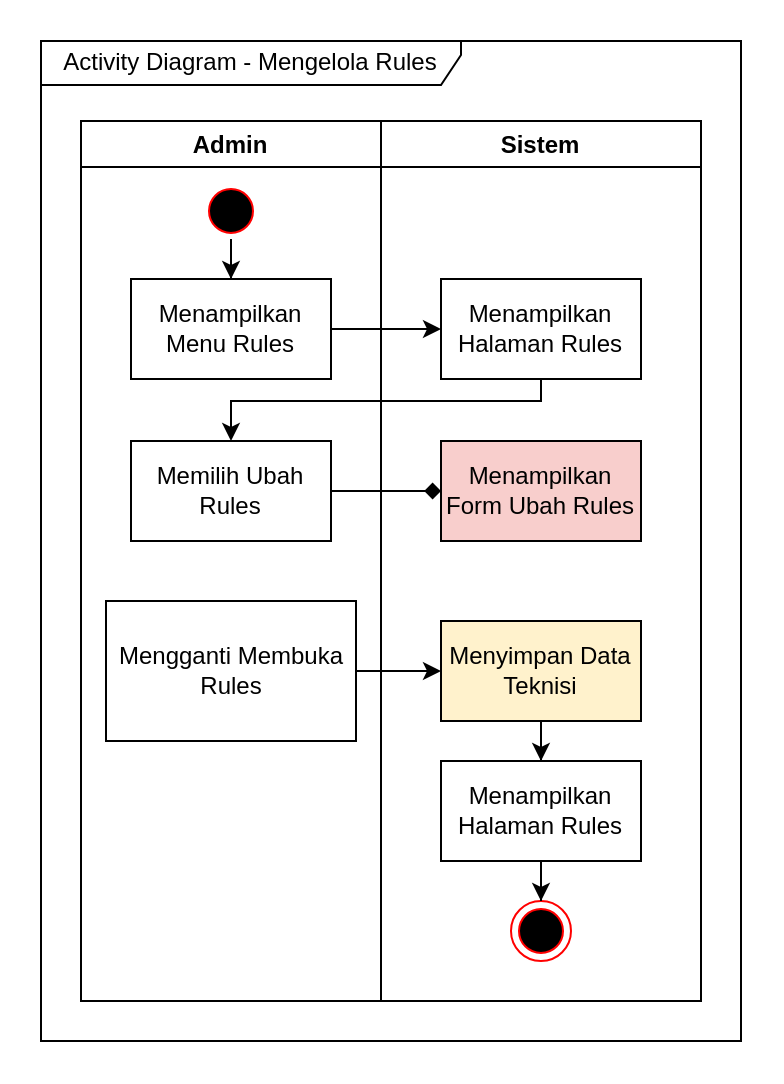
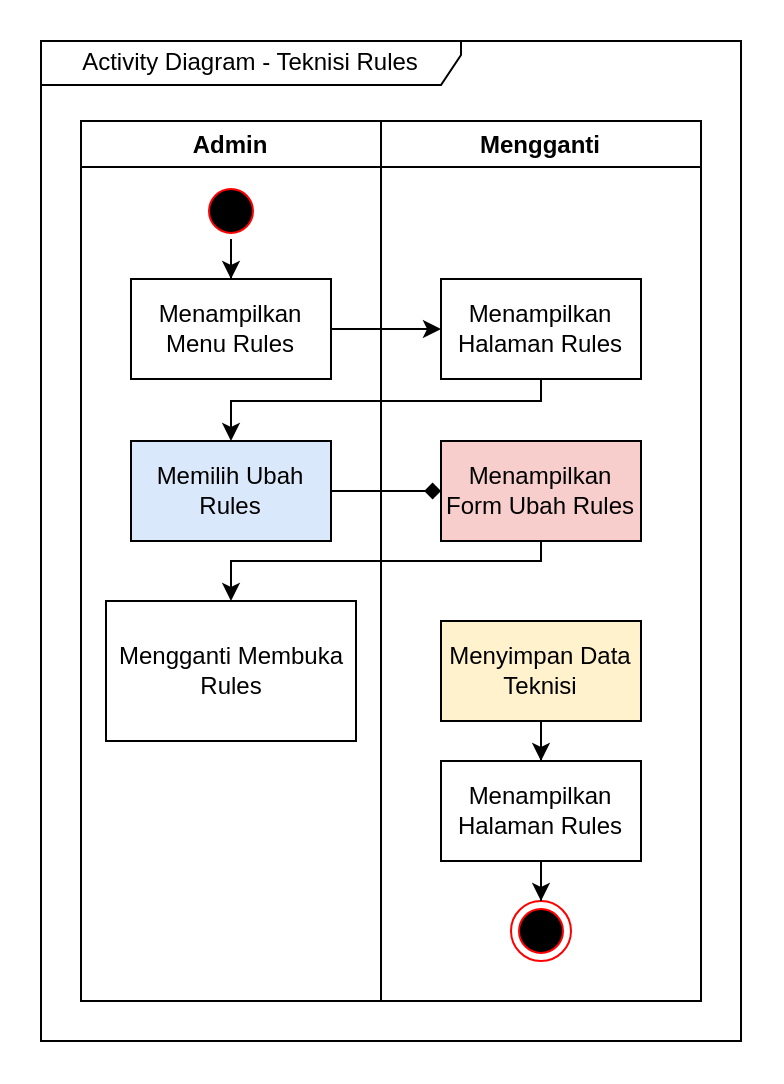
(251, 63) -> (251, 63)
(540, 145) -> (540, 145)
(231, 491) -> (231, 491)
none -> (473, 561)
(406, 671) -> none
